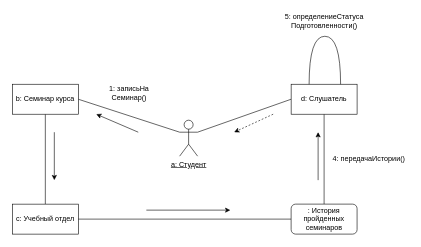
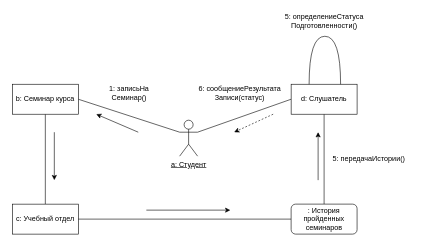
none -> (240, 93)
(369, 159) -> (369, 159)
